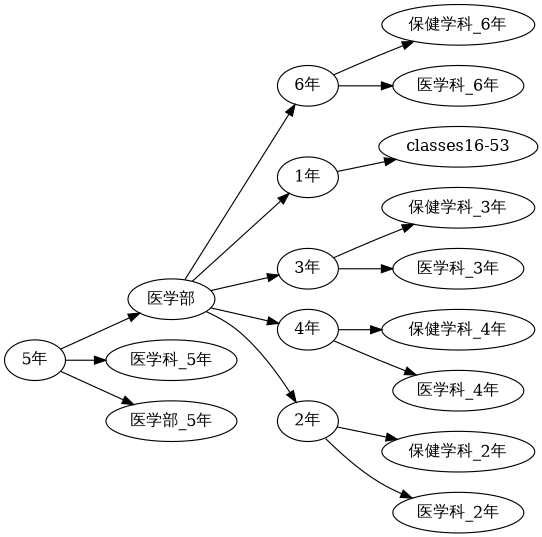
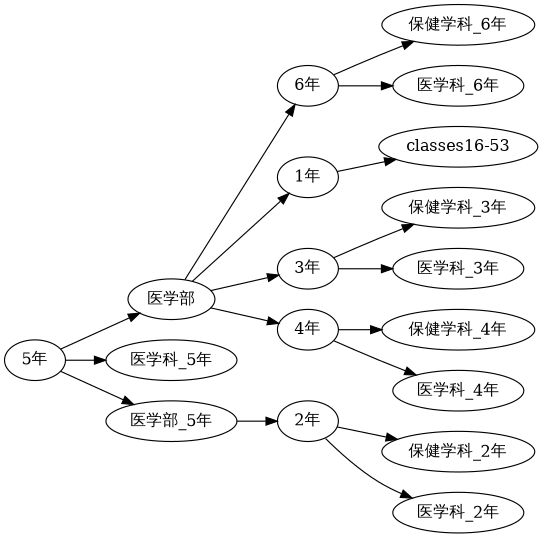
(254, 346) -> (251, 421)
